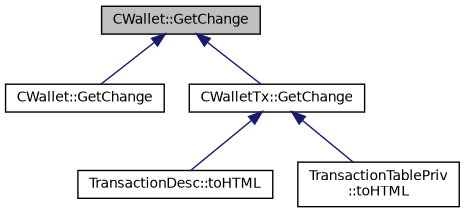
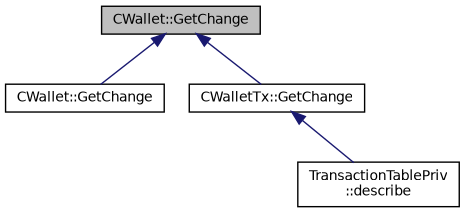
(175, 184) -> none
(379, 184) -> (379, 184)
